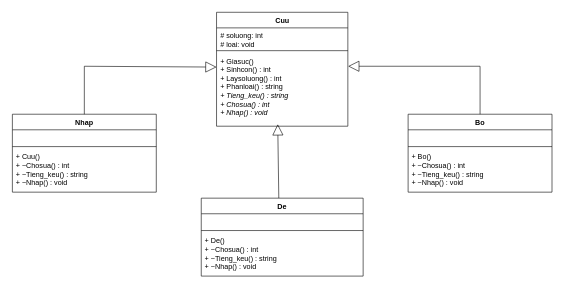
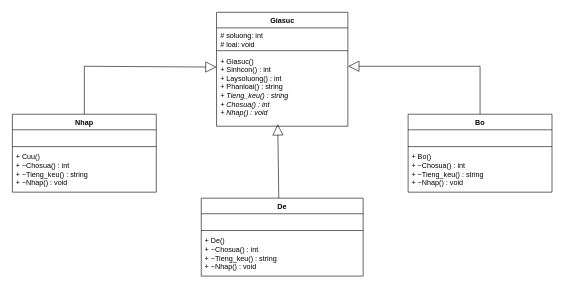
(283, 21) -> (283, 21)
